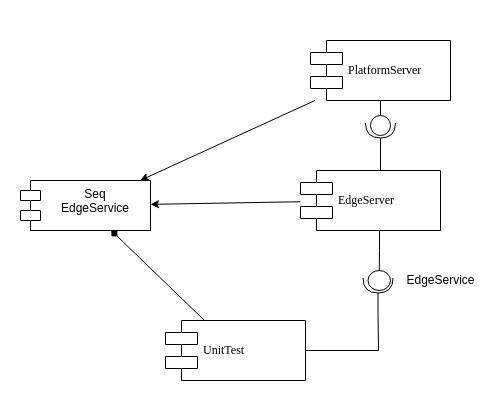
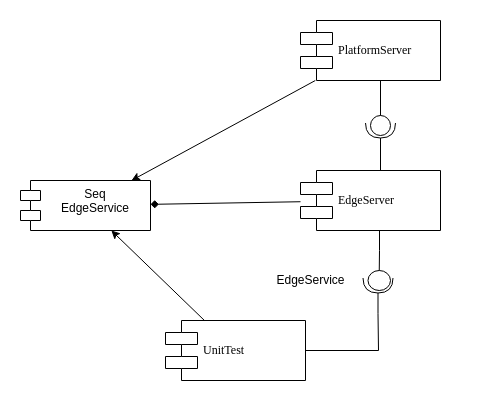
(381, 71) -> (371, 51)
(159, 204) -> (159, 204)
(117, 236) -> (117, 236)
(441, 281) -> (311, 281)
